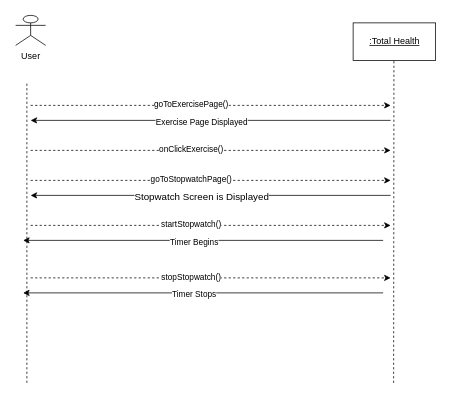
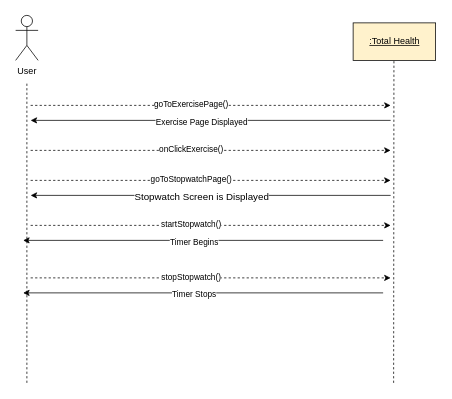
(30, 30) -> (27, 38)
(394, 42) -> (394, 42)
